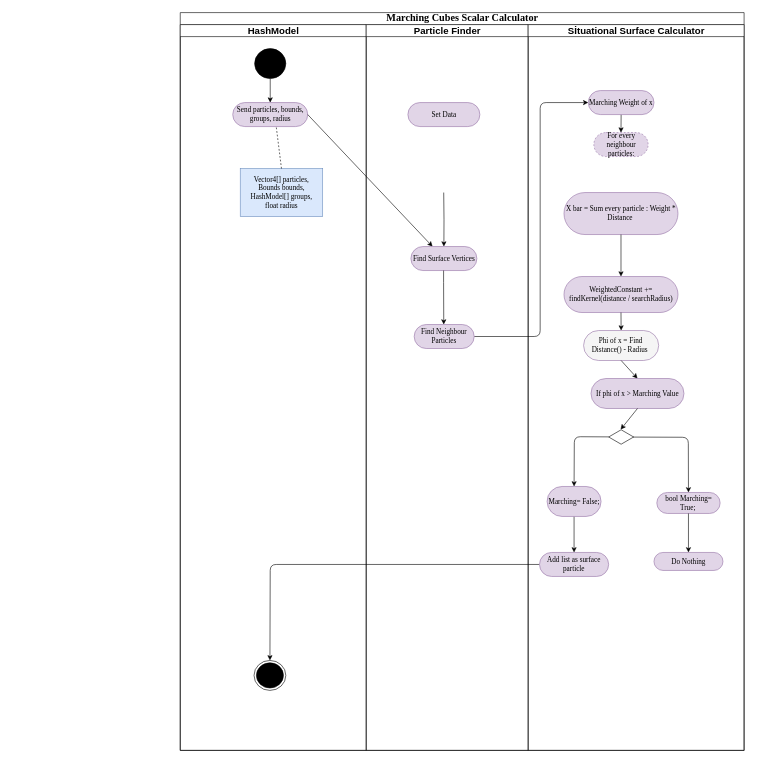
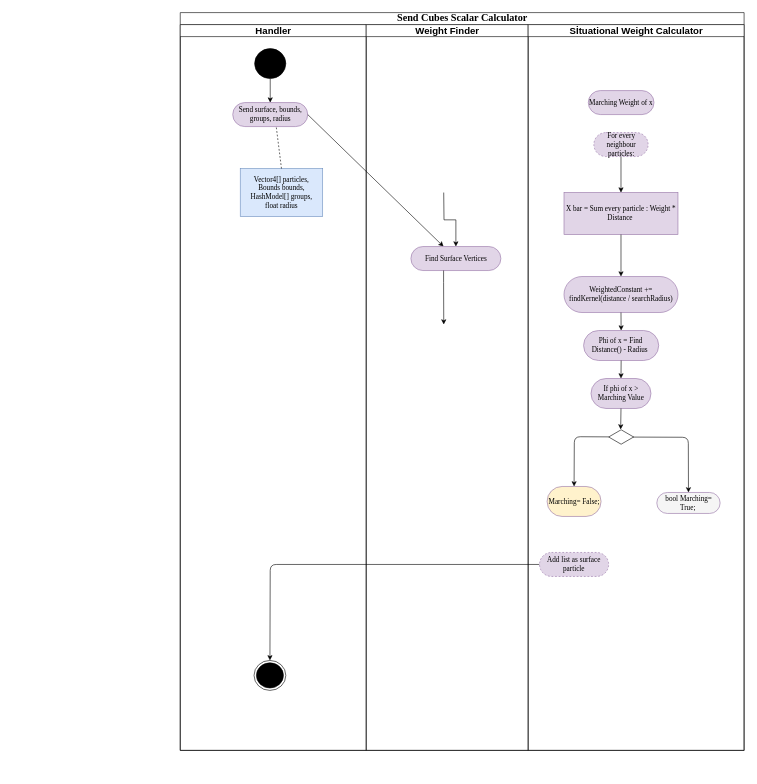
(463, 18) -> (463, 18)
(274, 30) -> (274, 30)
(448, 30) -> (448, 30)
(637, 30) -> (637, 30)
(271, 114) -> (271, 114)
(444, 114) -> none
(621, 127) -> none
none -> (621, 187)
(621, 213) -> (621, 213)
(444, 258) -> (456, 258)
(444, 336) -> none
(508, 336) -> none
(621, 345) -> (621, 345)
(638, 393) -> (621, 393)
(574, 501) -> (574, 501)
(689, 503) -> (689, 503)
(689, 530) -> none
(574, 546) -> none
(689, 561) -> none
(574, 564) -> (574, 564)
